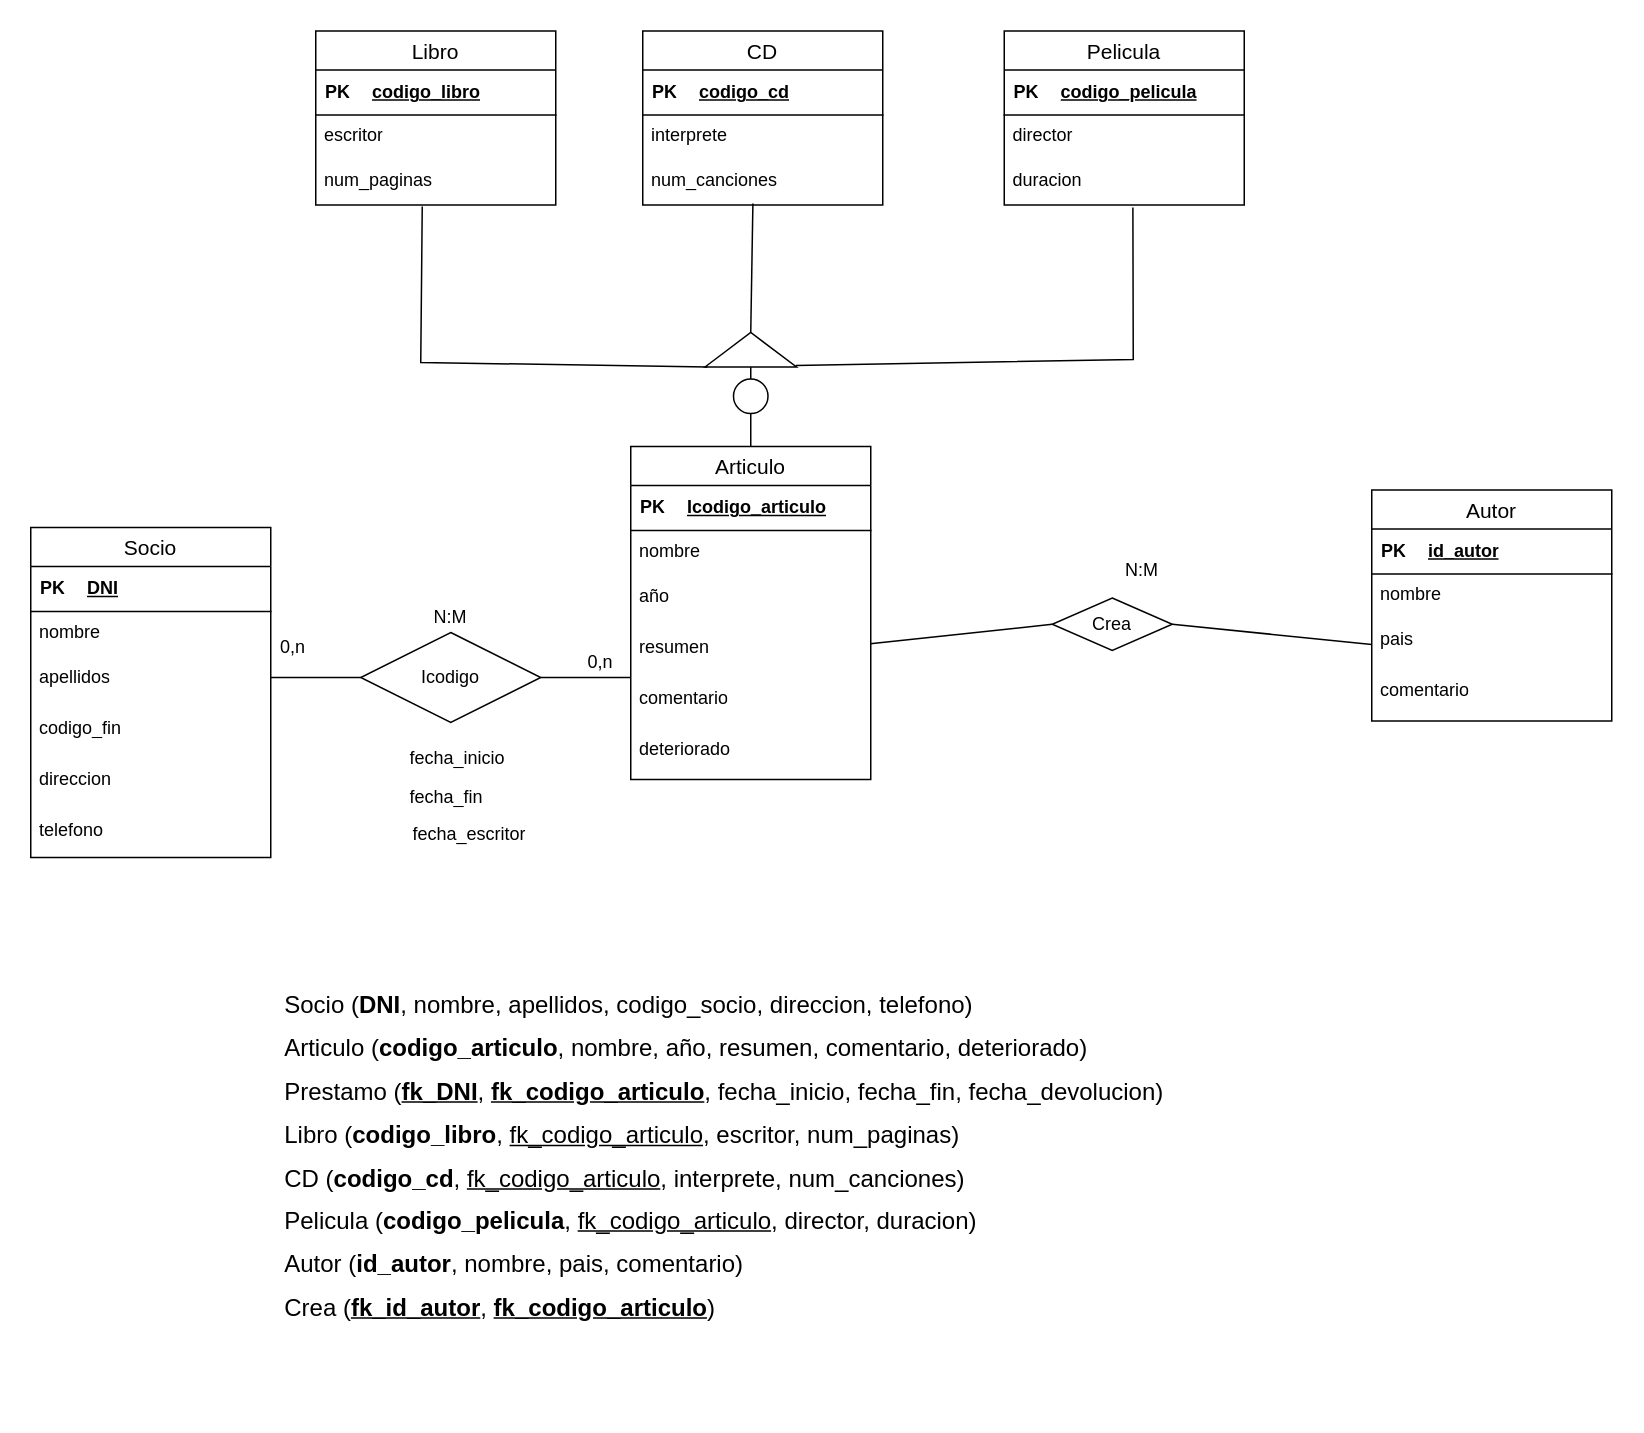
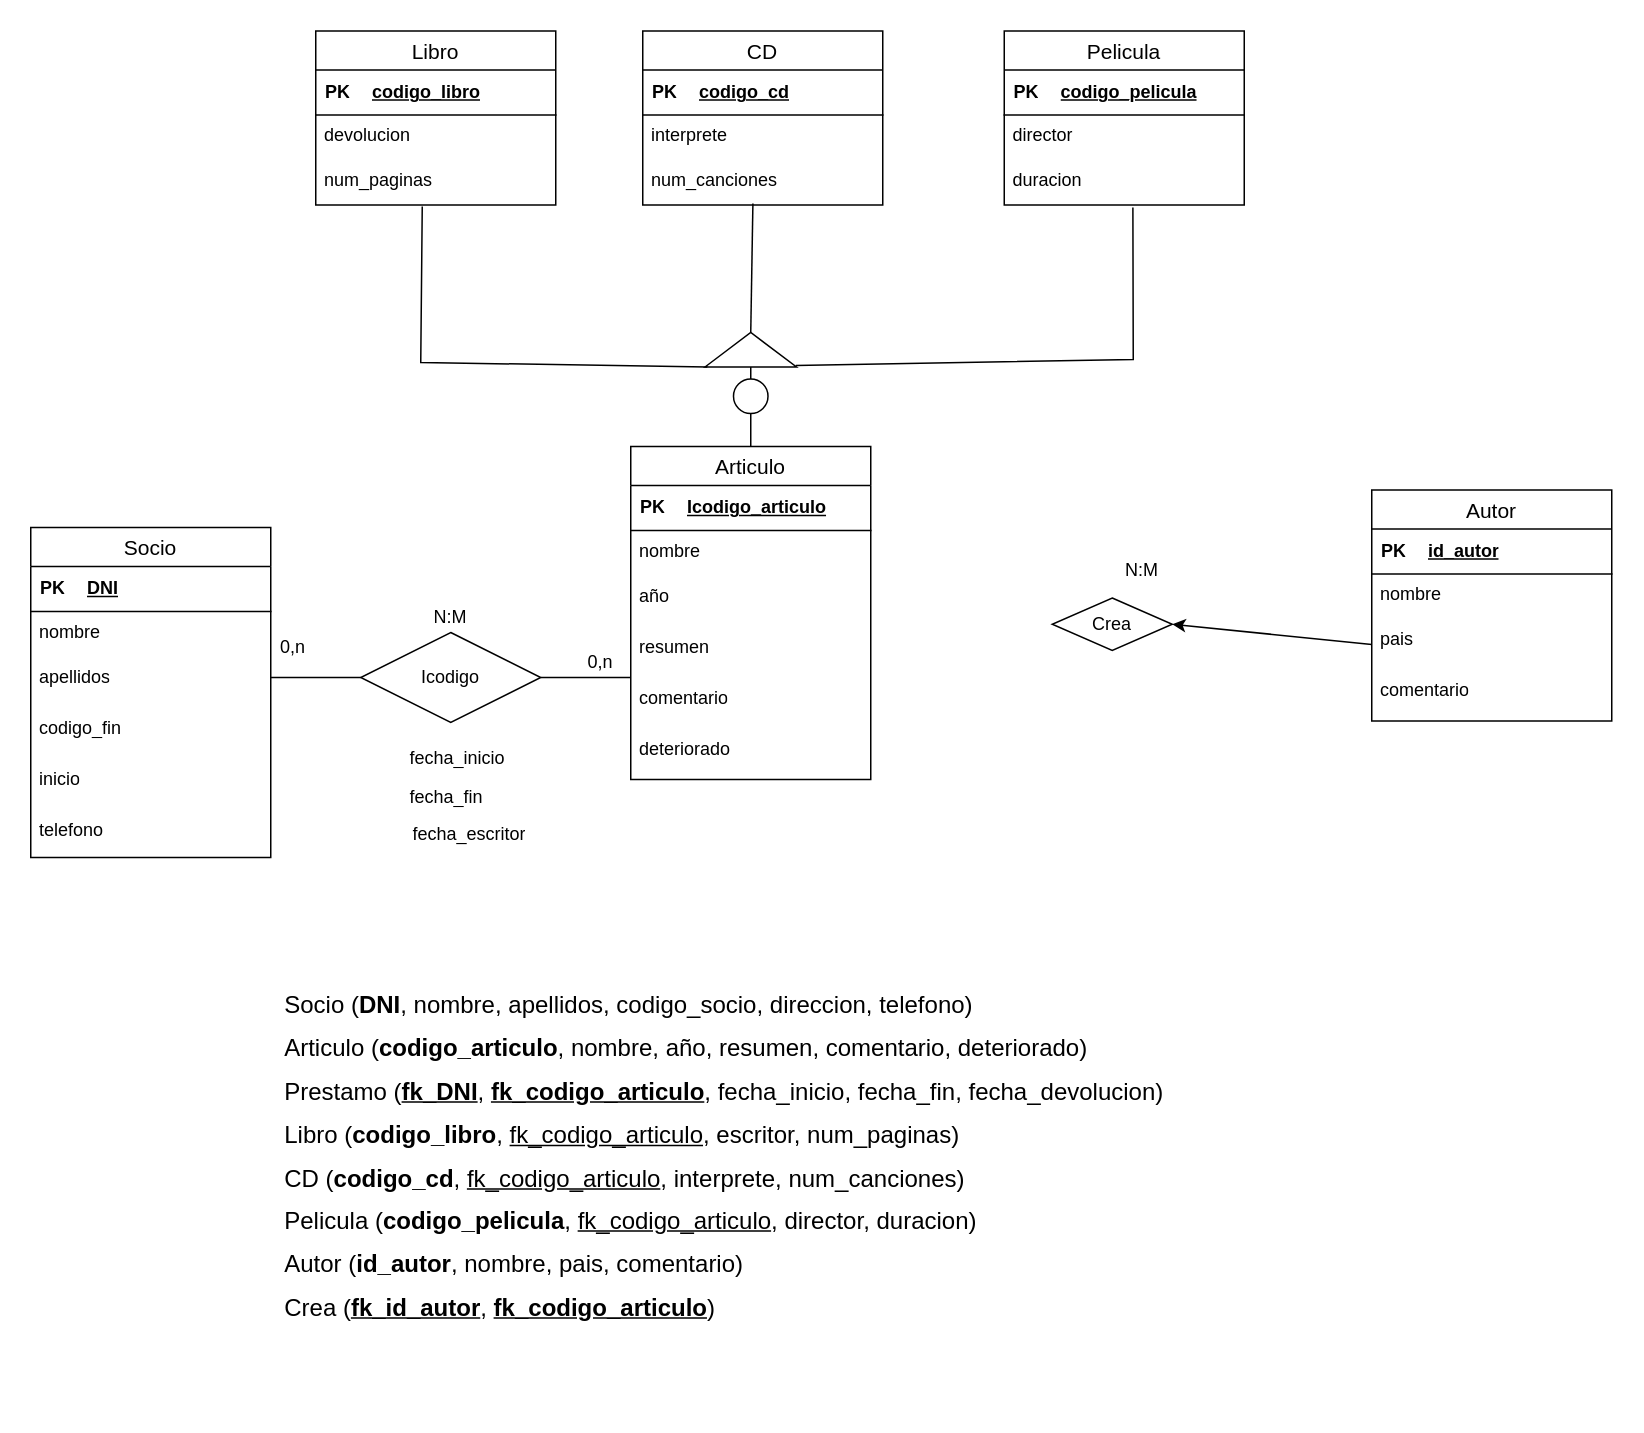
(363, 136) -> (370, 136)
(1179, 625) -> (1184, 625)
(963, 634) -> none
(80, 780) -> (63, 780)
